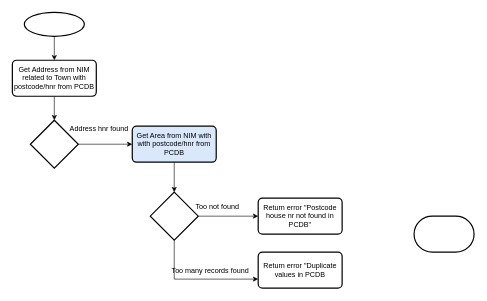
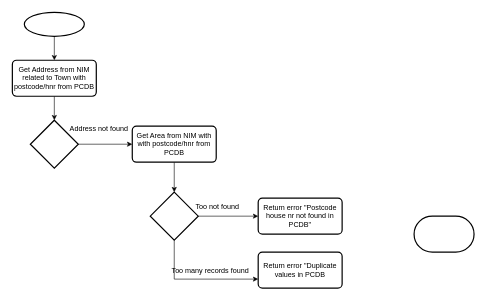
(102, 128) -> (102, 128)
(174, 144) -> (174, 144)
